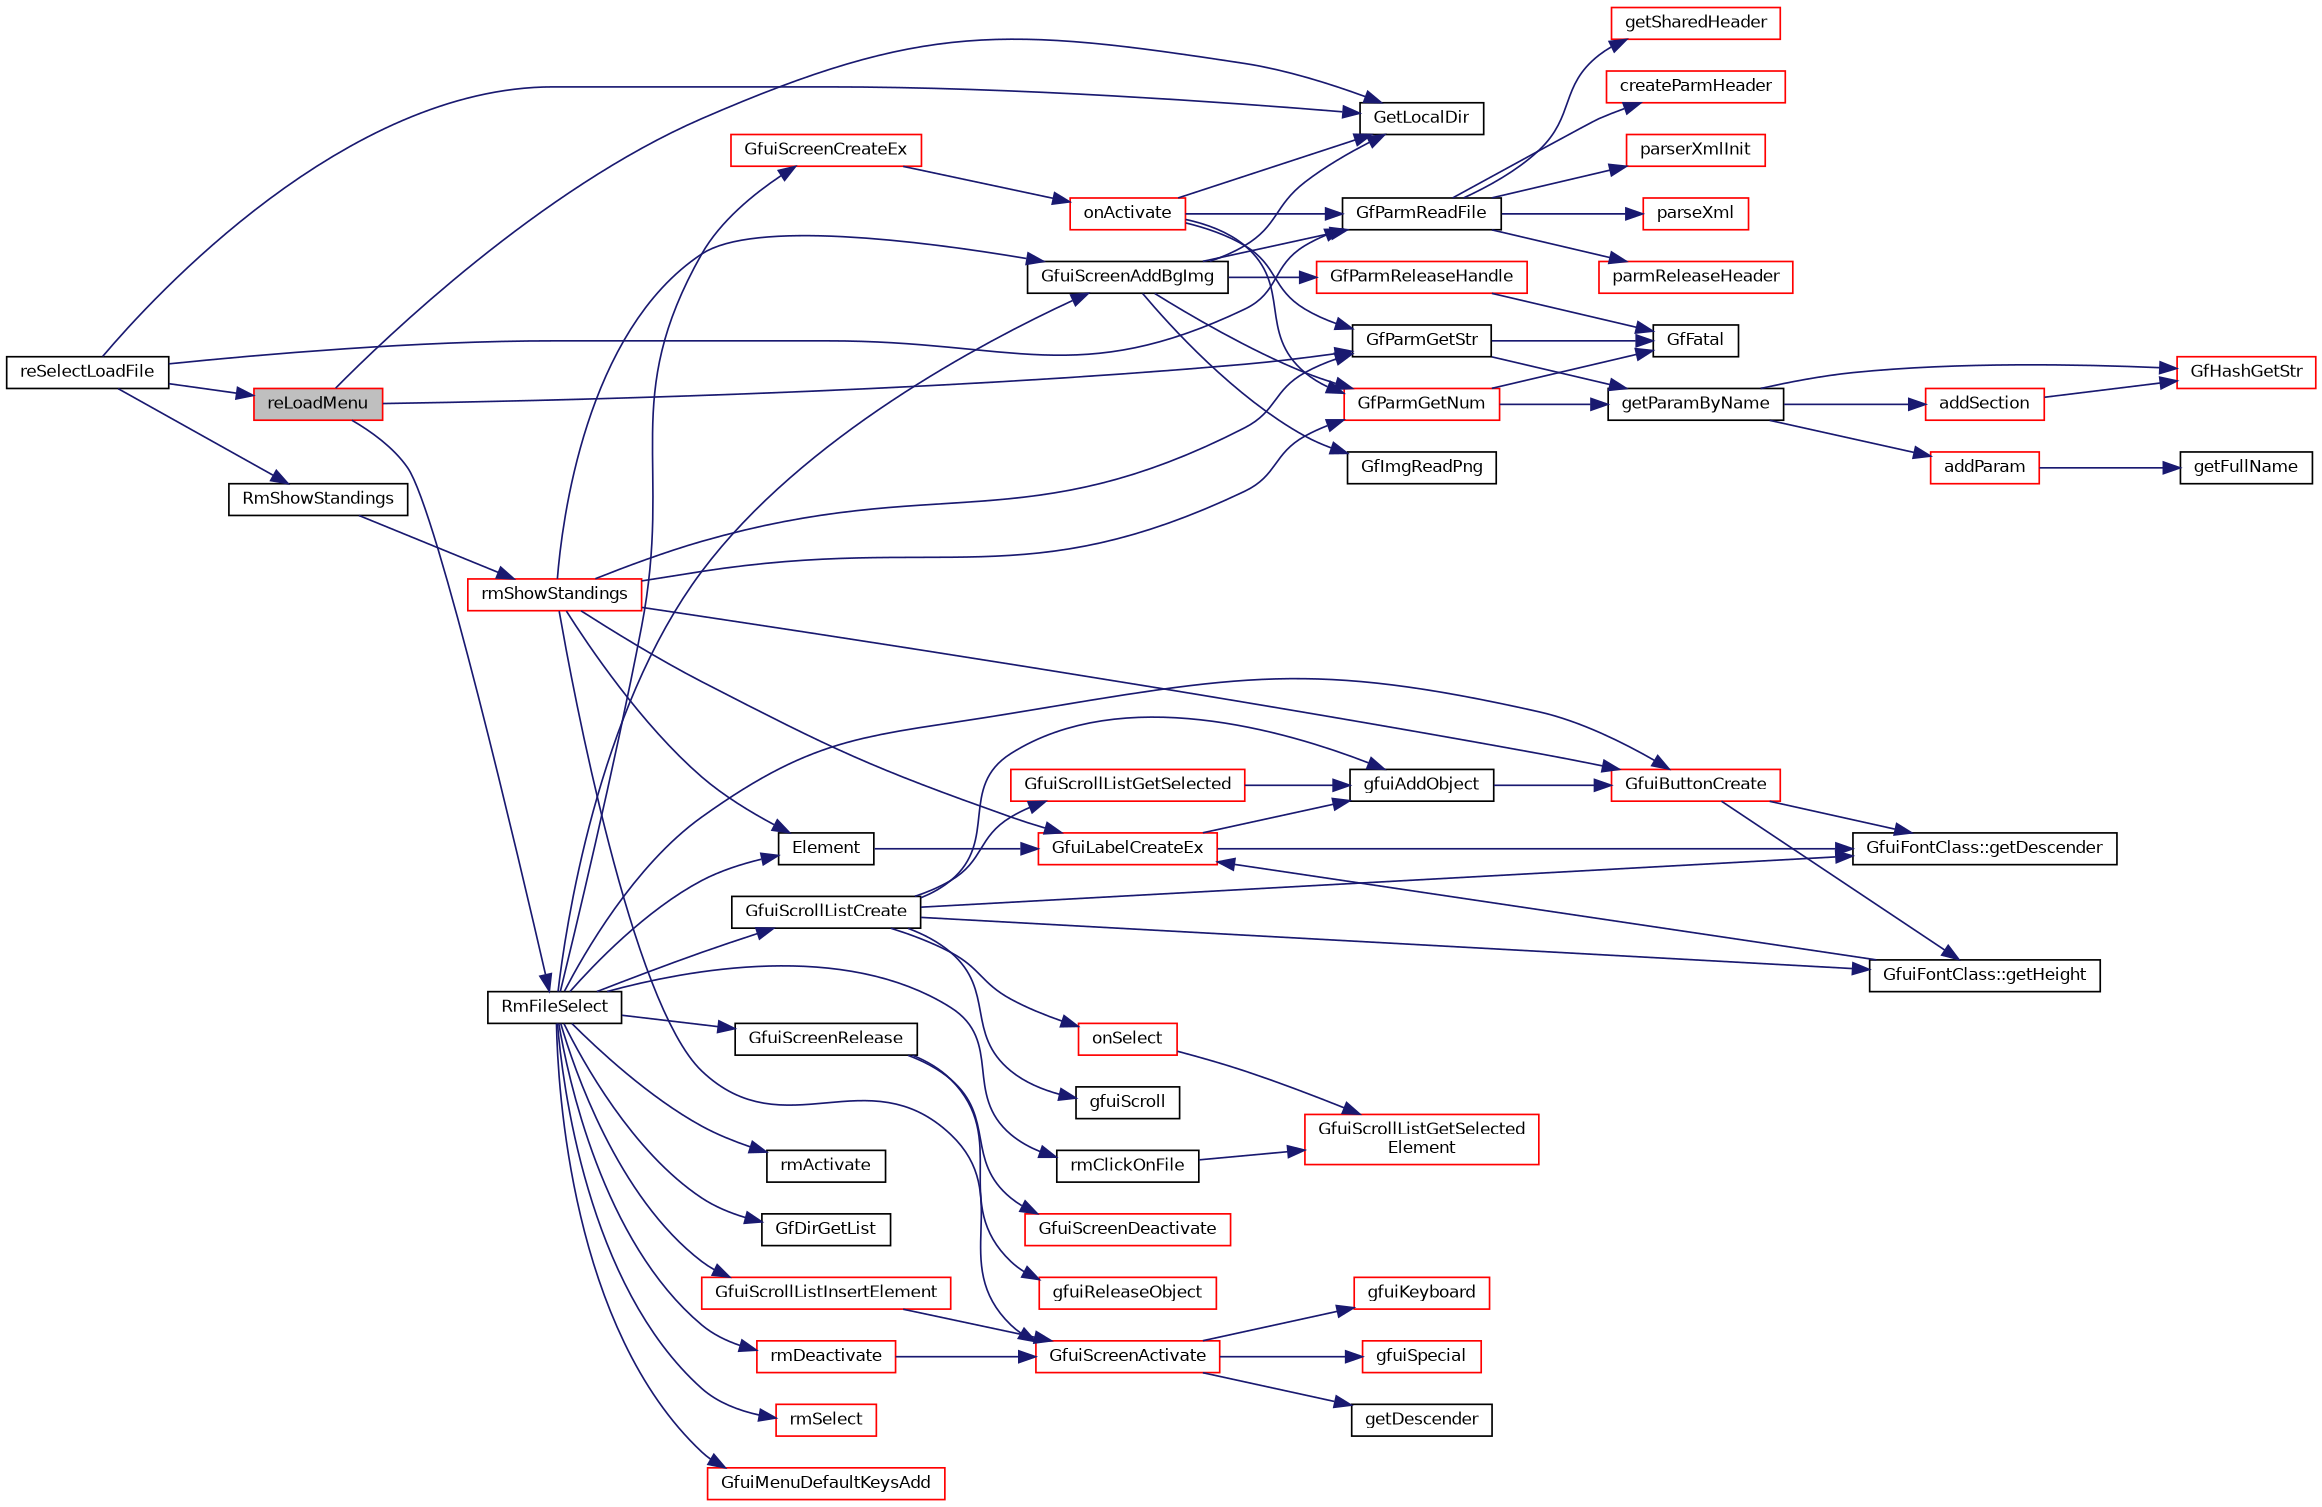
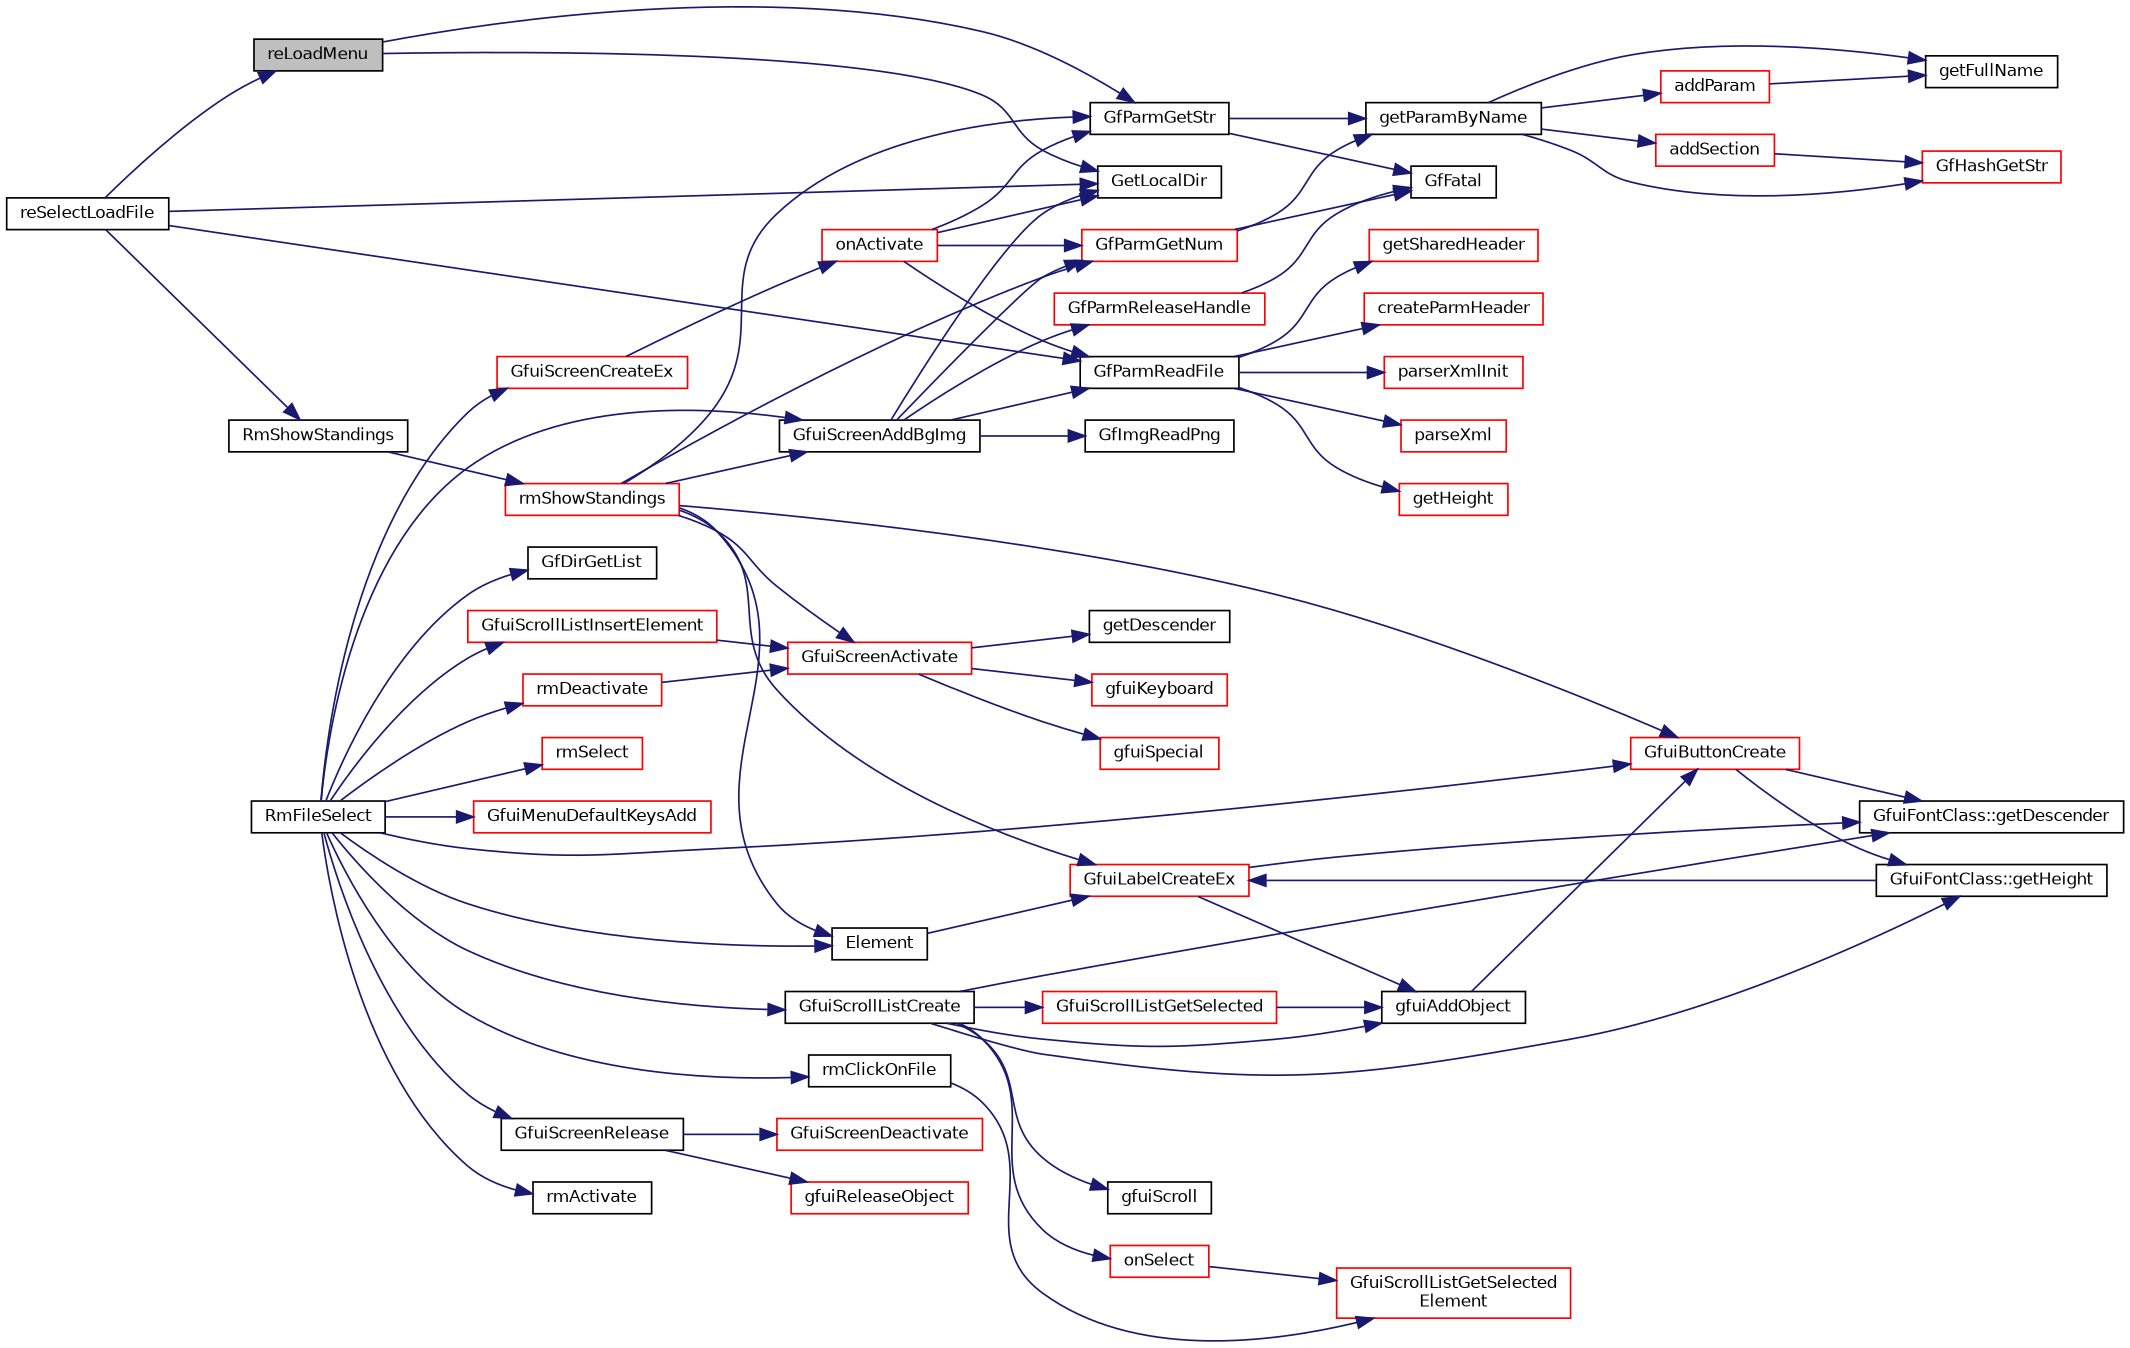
none -> (1694, 48)
(1696, 277) -> (1454, 499)
(318, 404) -> (318, 55)
(475, 683) -> none
